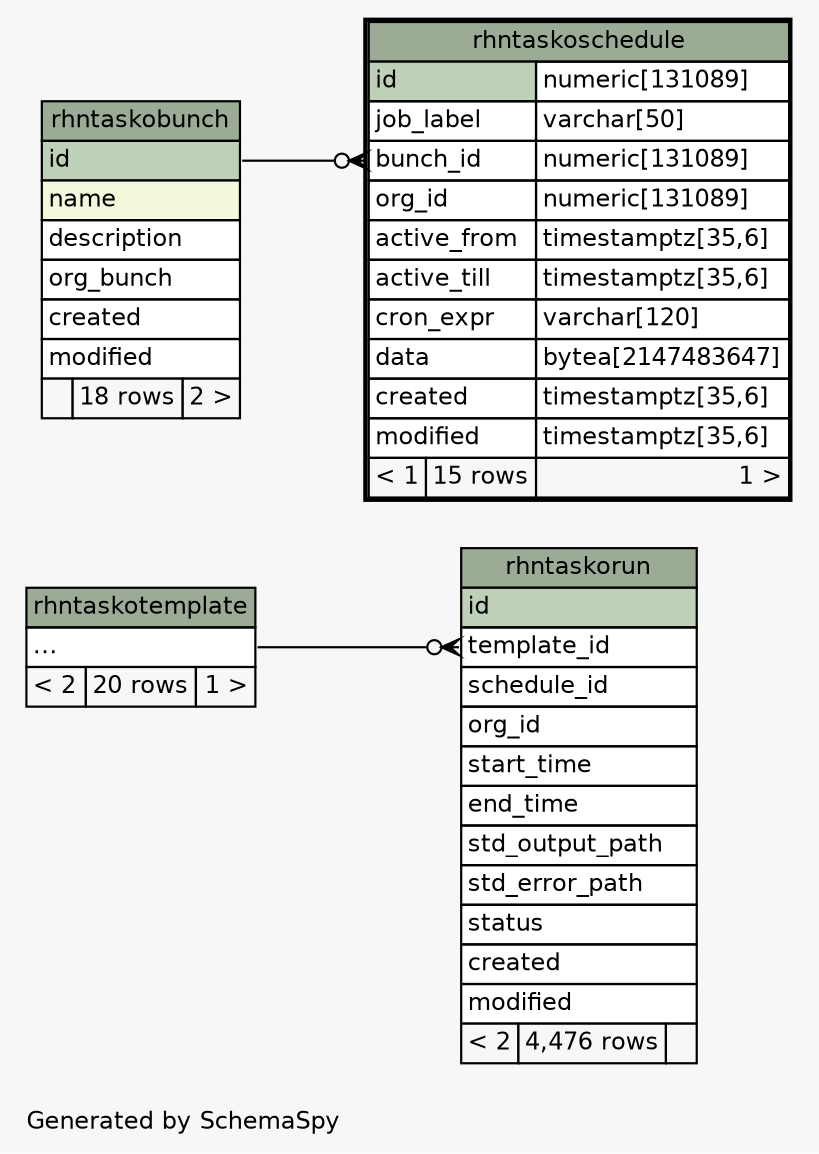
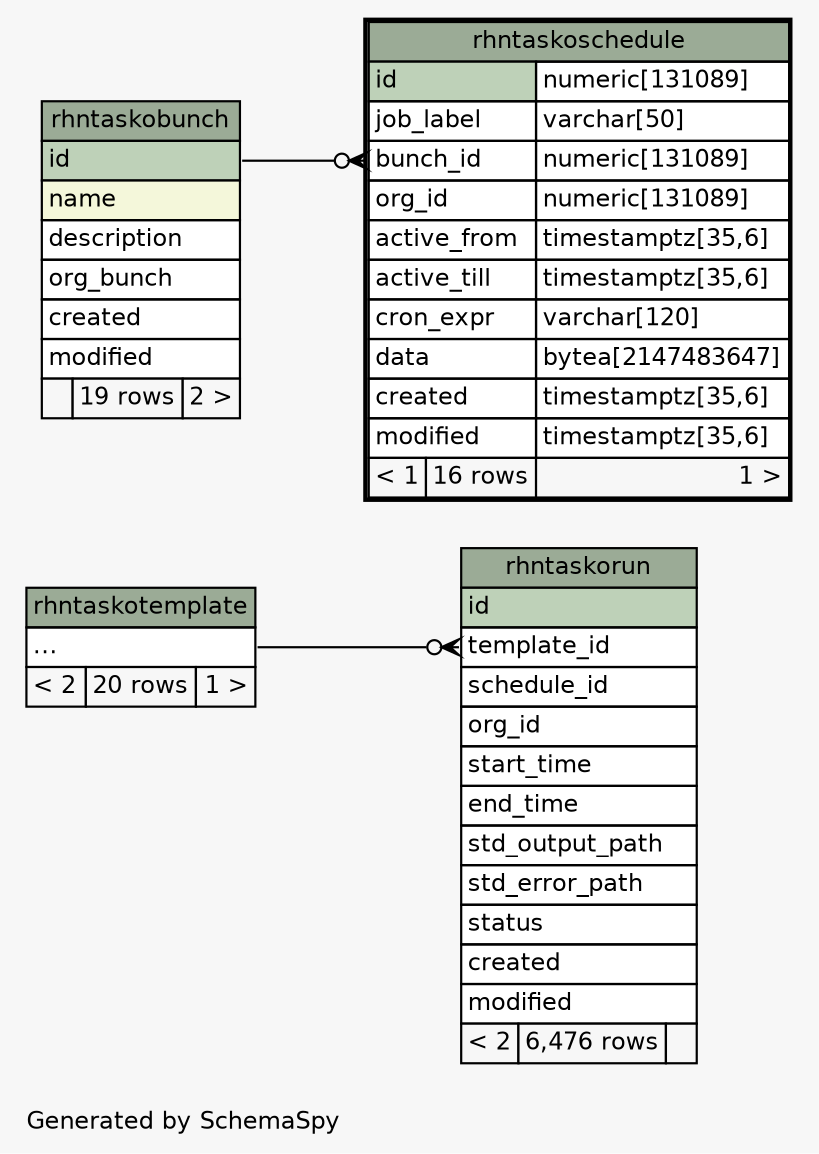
(128, 397) -> (128, 397)
(481, 477) -> (481, 477)
(592, 1042) -> (592, 1042)
